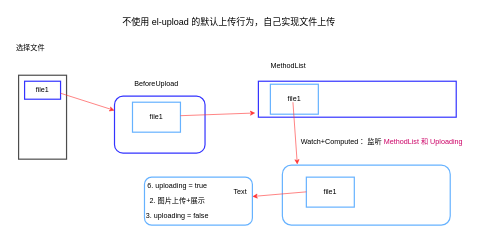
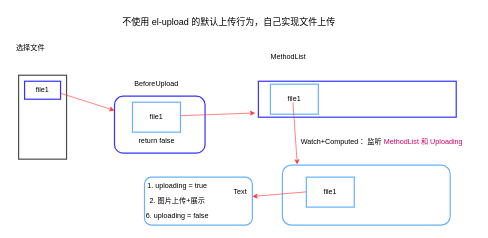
(288, 66) -> (288, 57)
none -> (156, 141)
(177, 186) -> (177, 186)
(177, 216) -> (177, 216)
